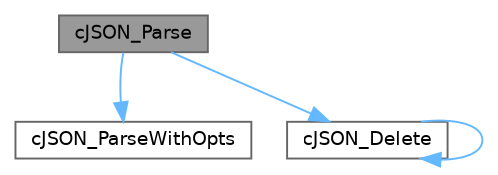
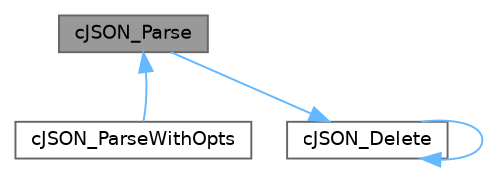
(121, 77) -> (146, 97)
